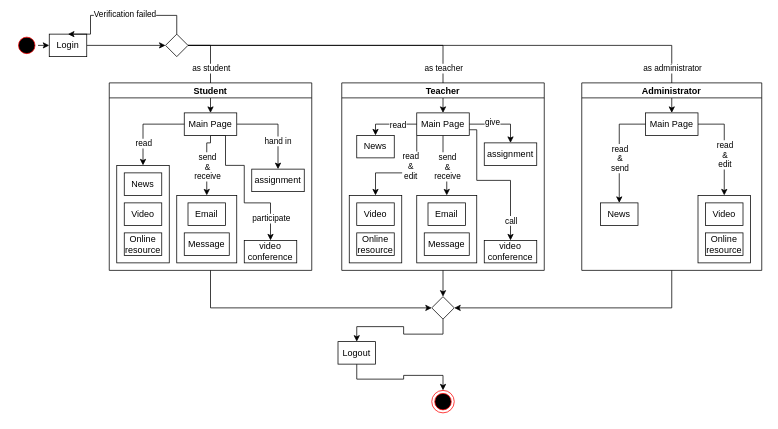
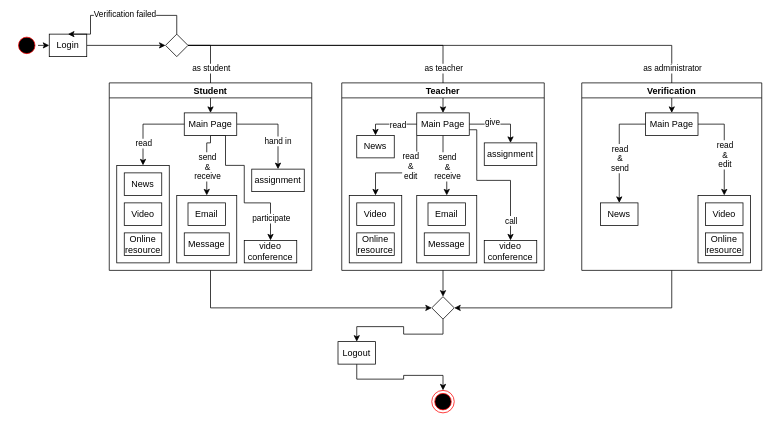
(671, 91) -> (671, 91)
